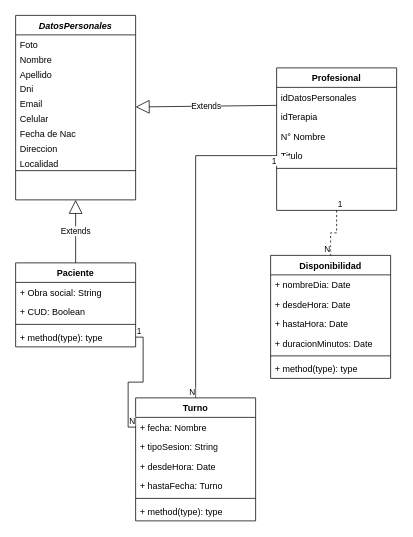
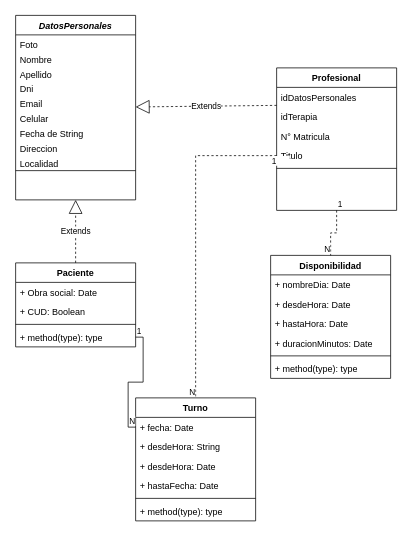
(248, 106) -> (248, 106)
(47, 134) -> (54, 134)
(302, 137) -> (307, 137)
(195, 237) -> (195, 237)
(75, 248) -> (75, 248)
(65, 293) -> (61, 293)
(174, 428) -> (169, 428)
(183, 448) -> (183, 448)
(184, 487) -> (182, 487)
